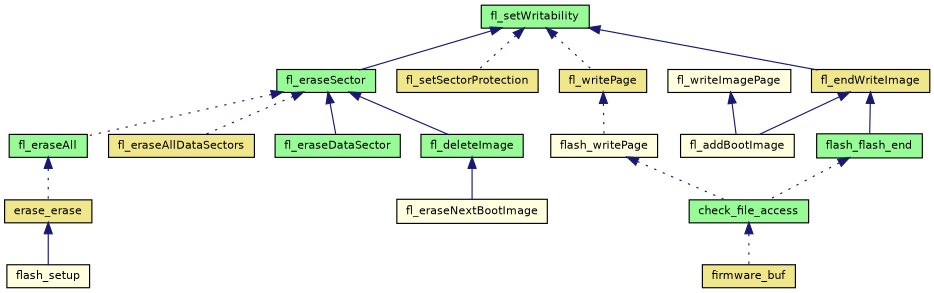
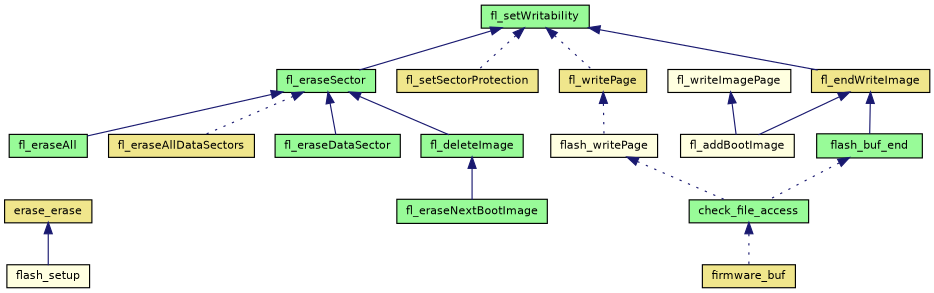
(179, 115) -> (179, 115)
(869, 146) -> (869, 146)
(48, 184) -> none
(472, 211) -> (472, 211)
